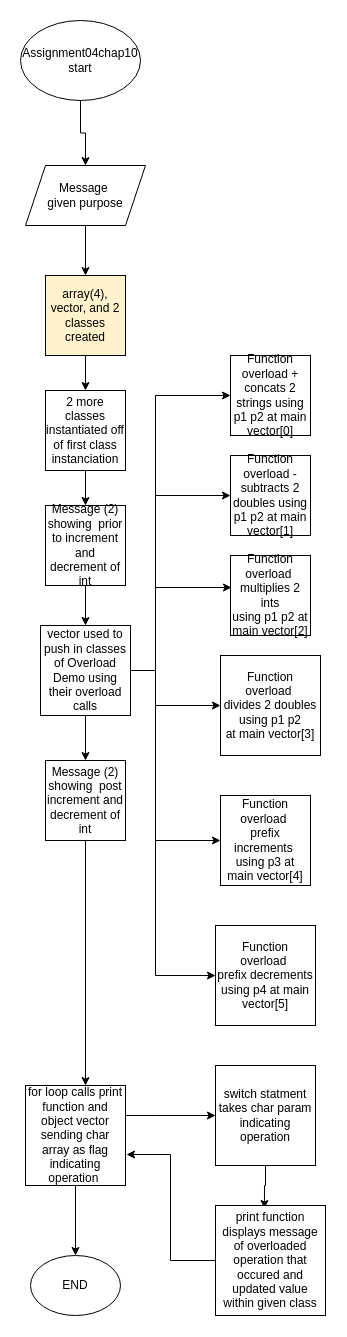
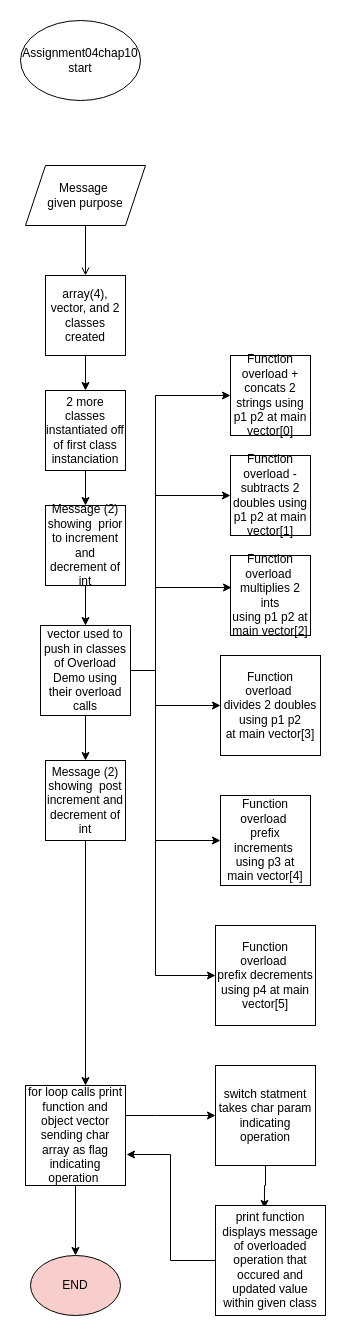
(81, 132) -> none
(86, 267) -> (86, 268)
(86, 316) -> (86, 316)
(76, 1286) -> (76, 1286)
